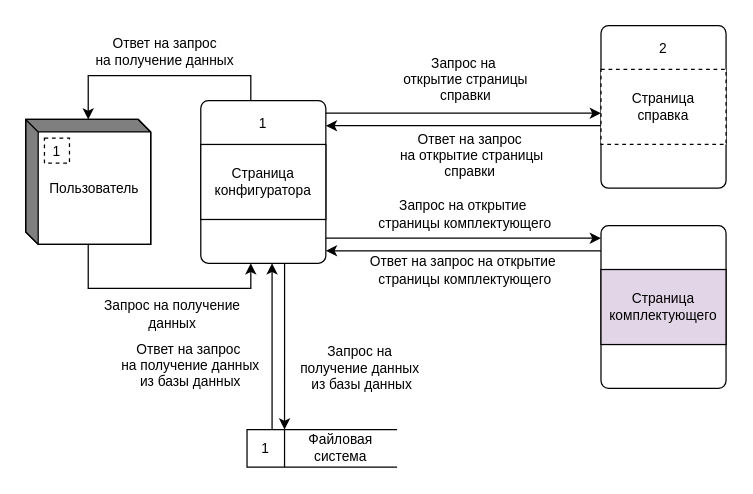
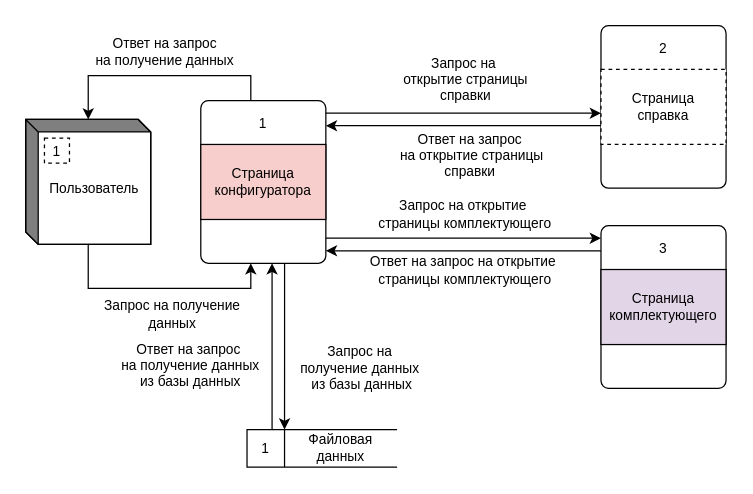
(263, 182) -> (263, 182)
none -> (663, 248)
(341, 448) -> (341, 448)
